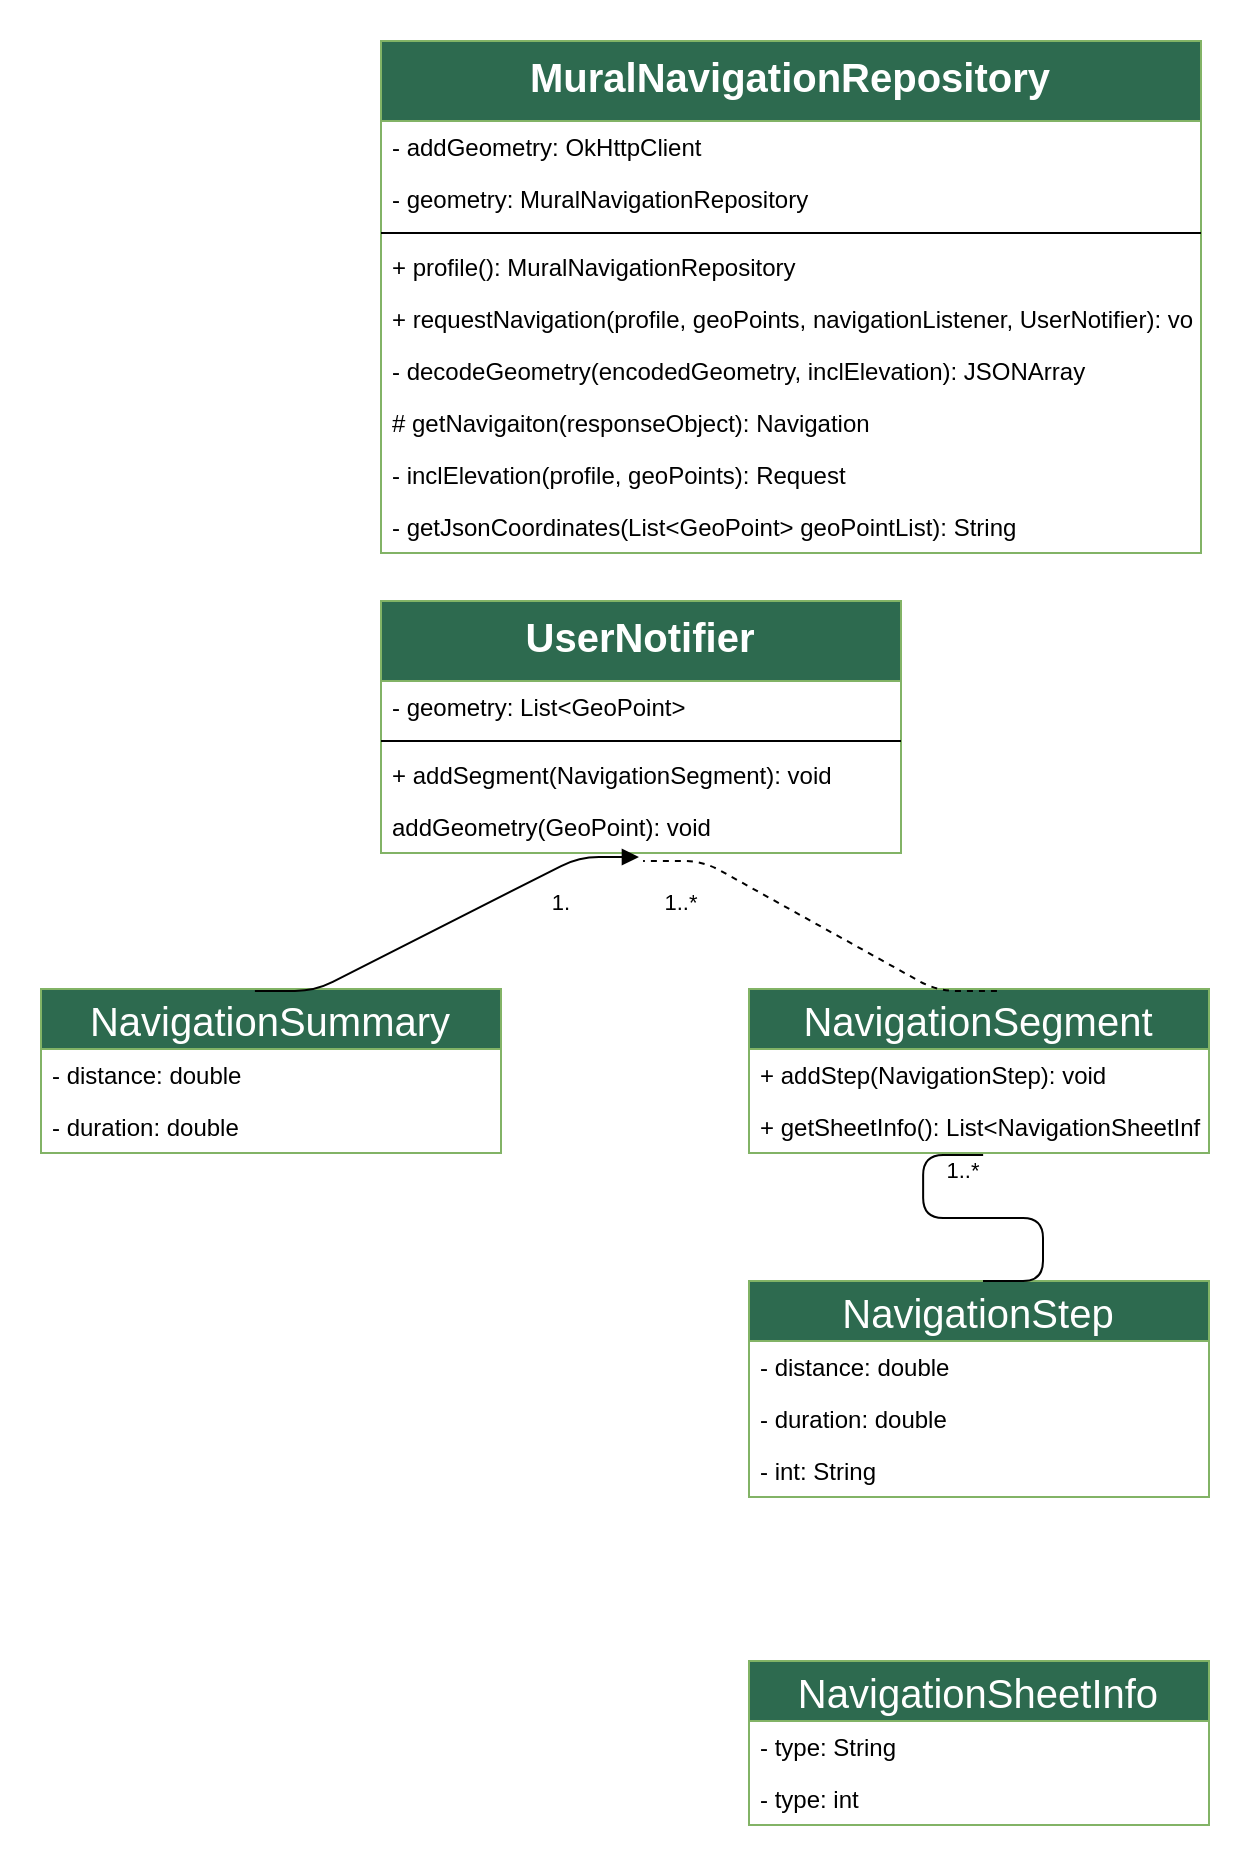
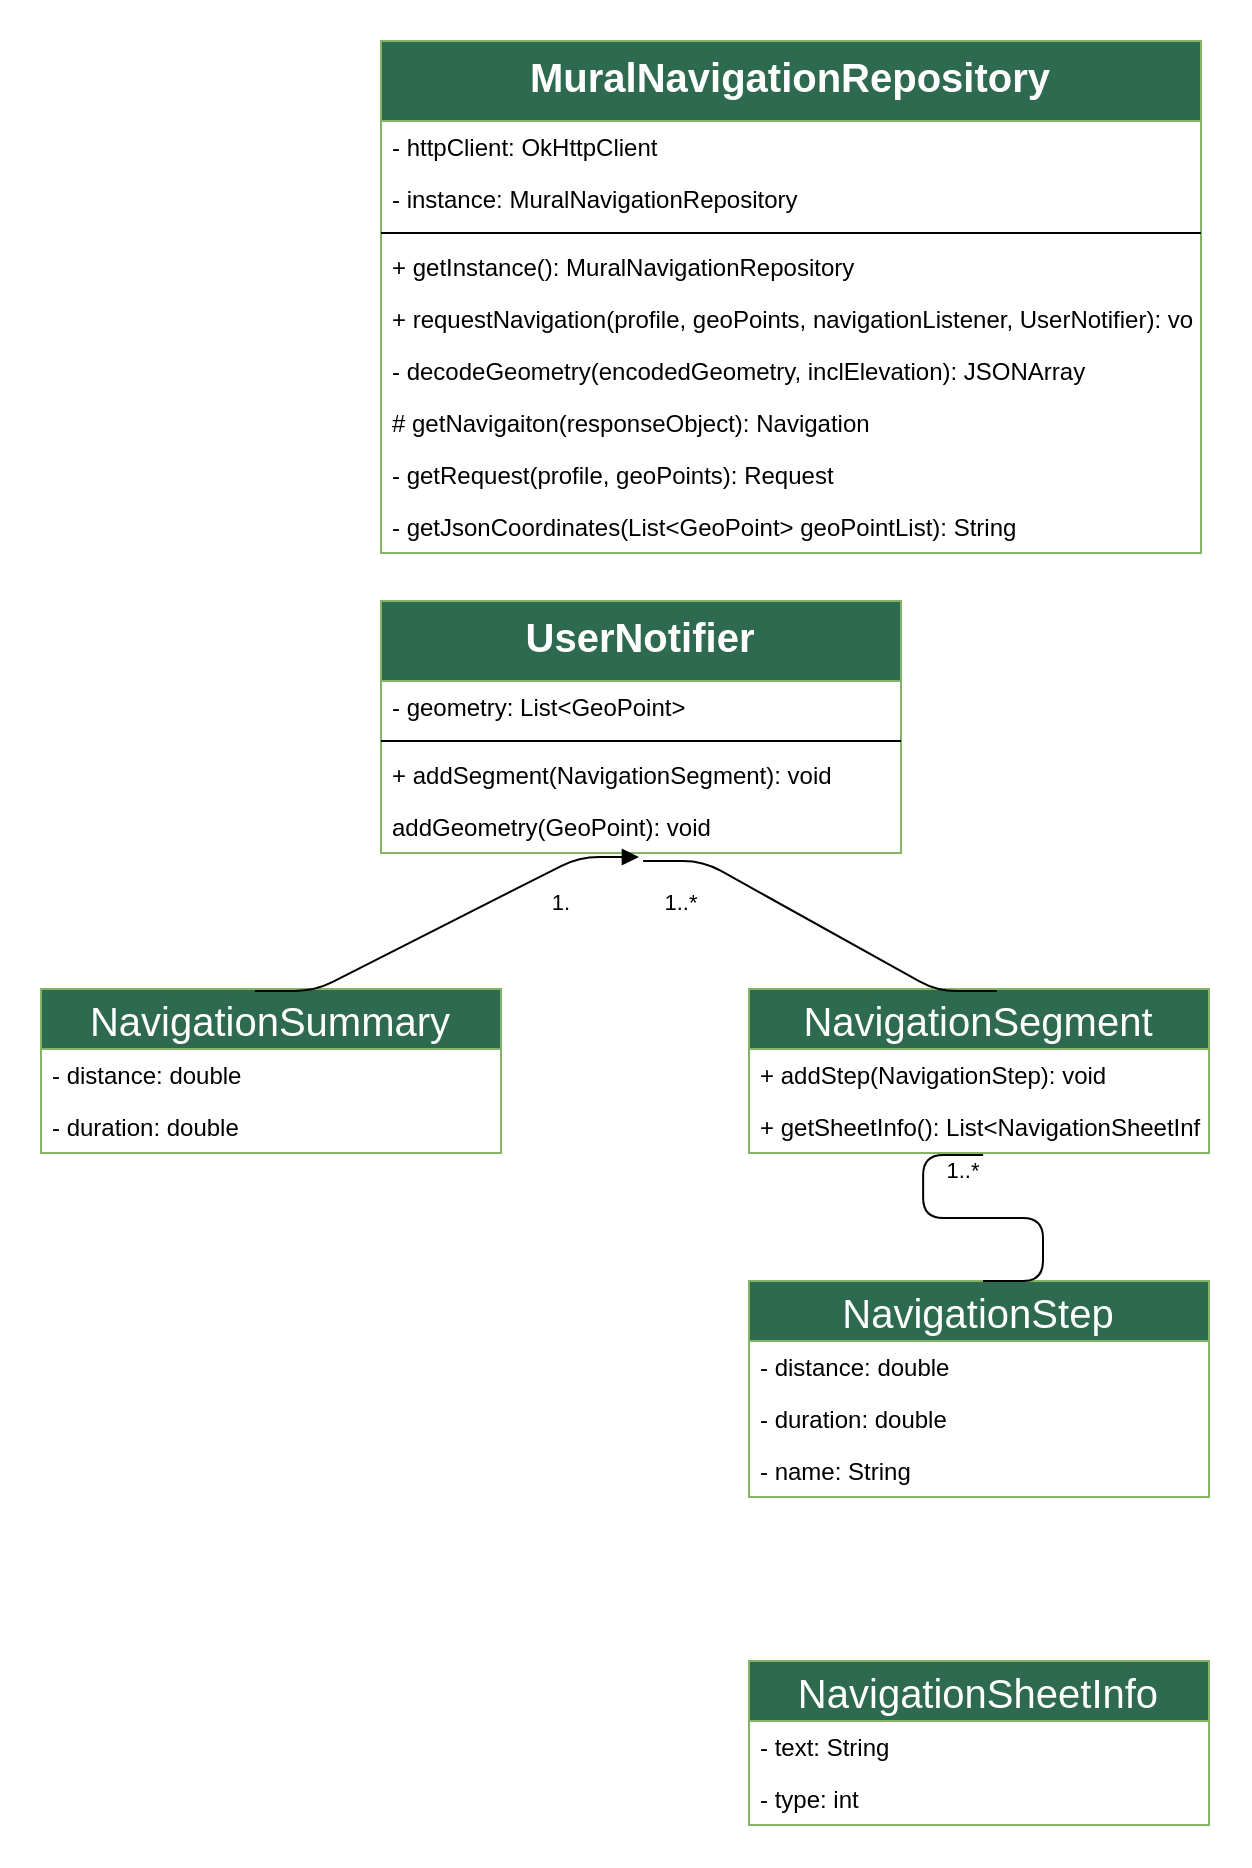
(558, 148) -> (545, 148)
(619, 200) -> (616, 200)
(619, 268) -> (652, 268)
(650, 476) -> (643, 476)
(799, 914) -> (799, 914)
(832, 1472) -> (842, 1472)
(842, 1748) -> (842, 1748)
